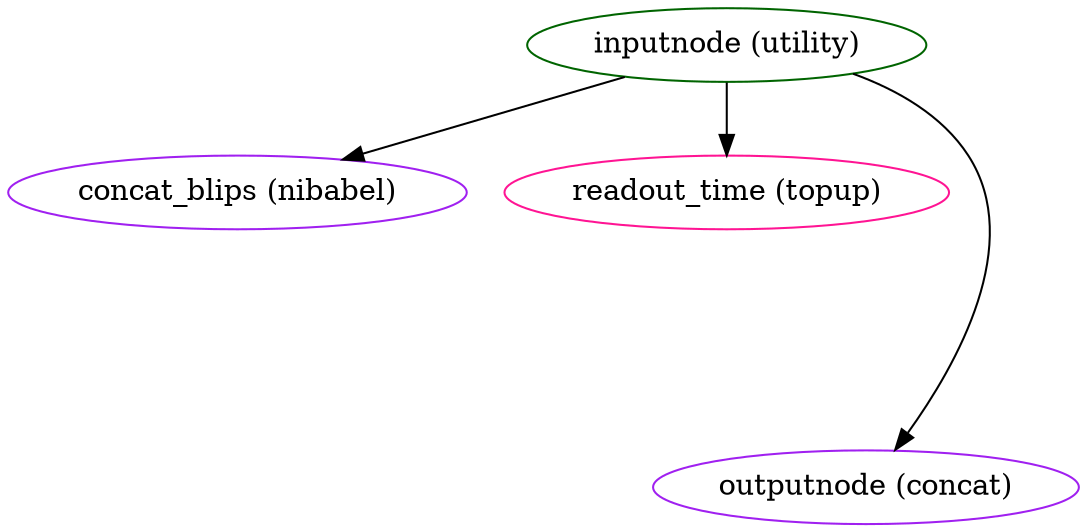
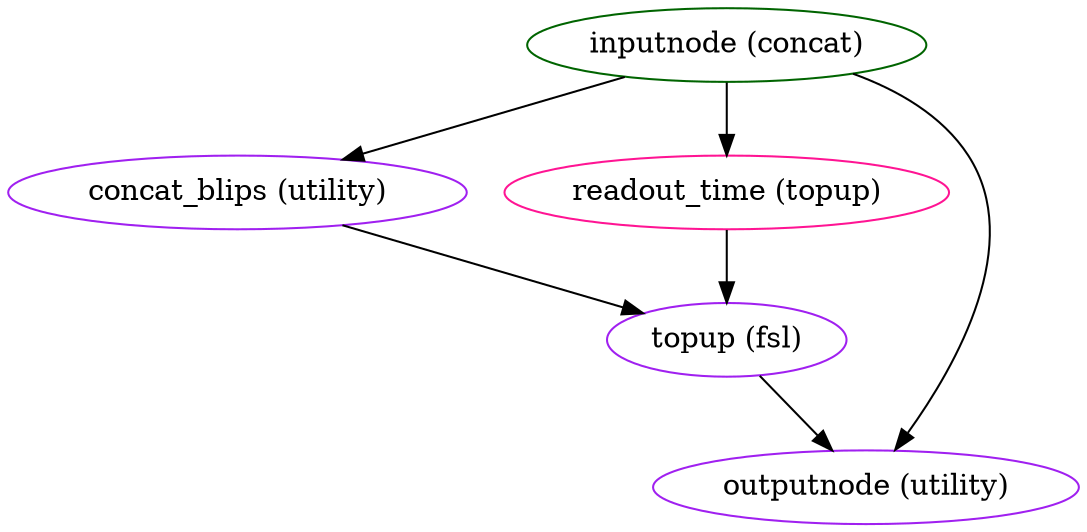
(727, 45) -> (727, 45)
(237, 192) -> (237, 192)
none -> (727, 340)
(866, 487) -> (866, 487)
